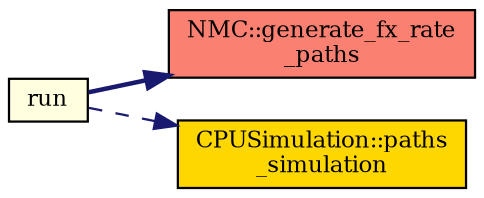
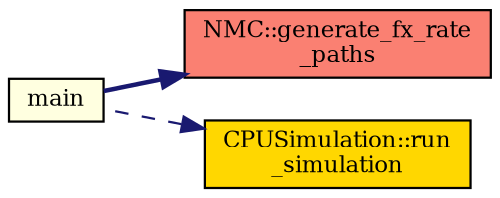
(48, 100) -> (56, 100)
(322, 154) -> (338, 154)
